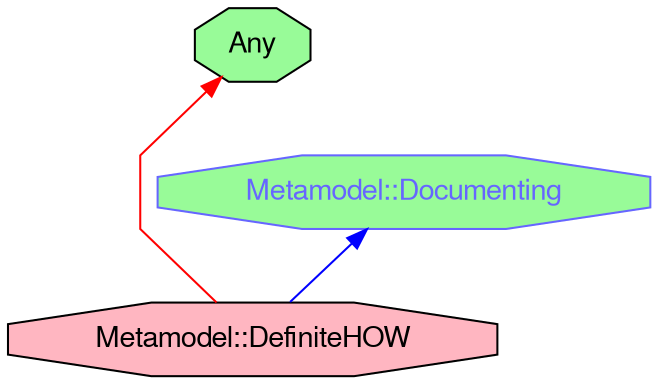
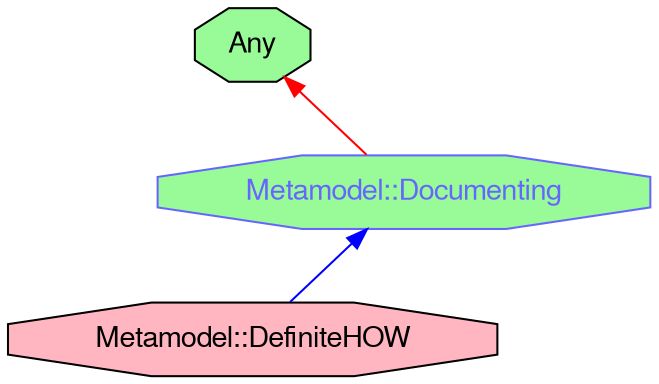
(140, 199) -> (333, 123)
